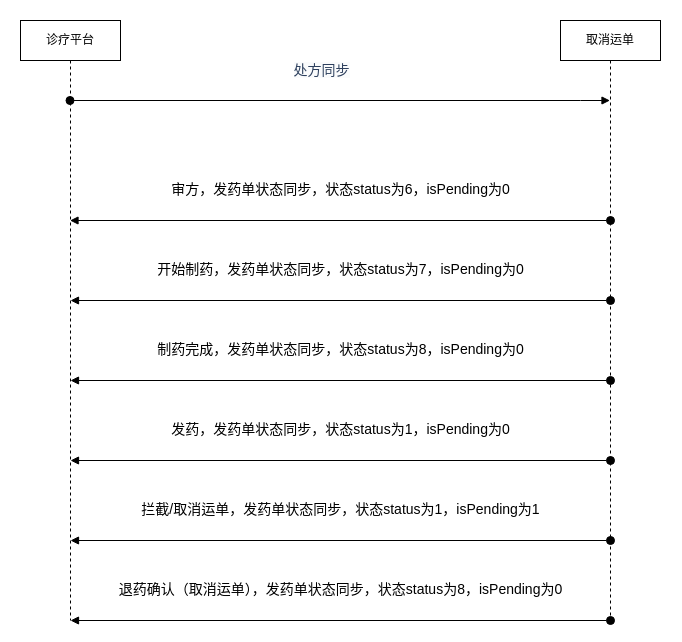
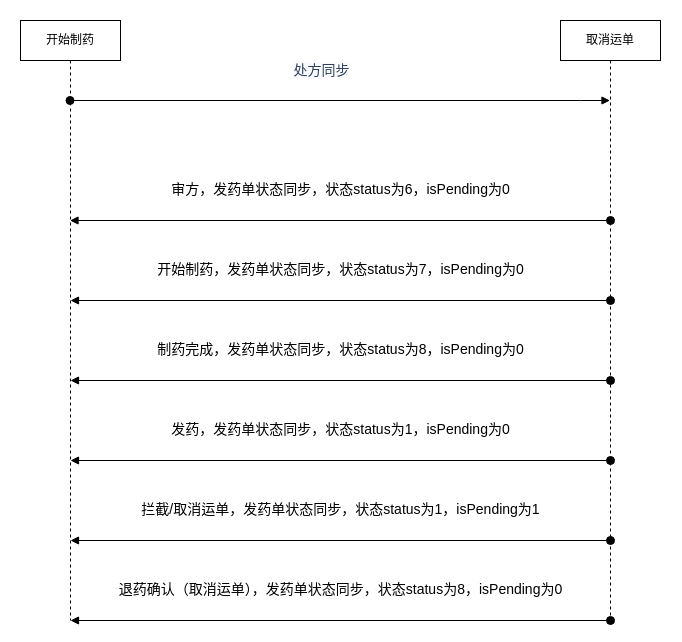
(71, 41) -> (71, 41)
